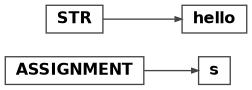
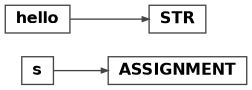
(139, 19) -> (106, 19)
(168, 71) -> (77, 71)
